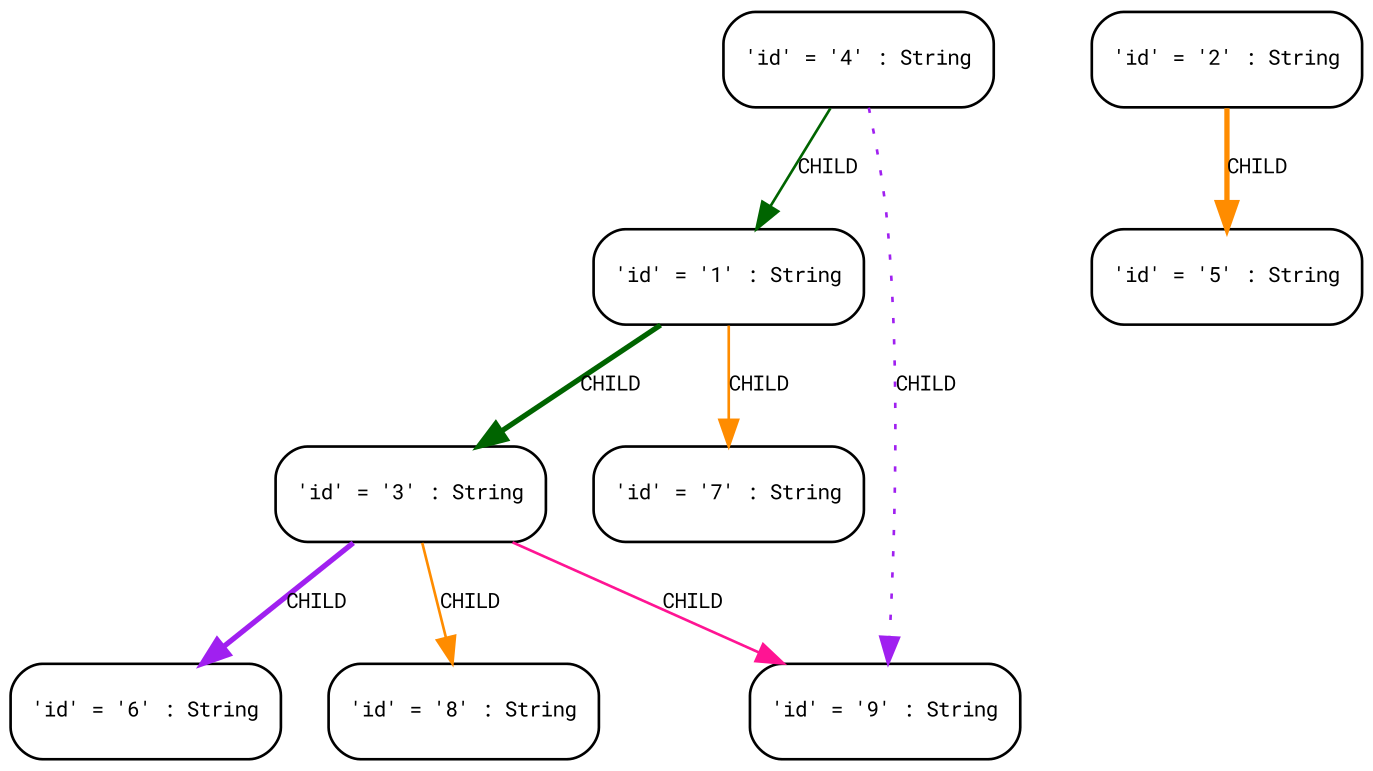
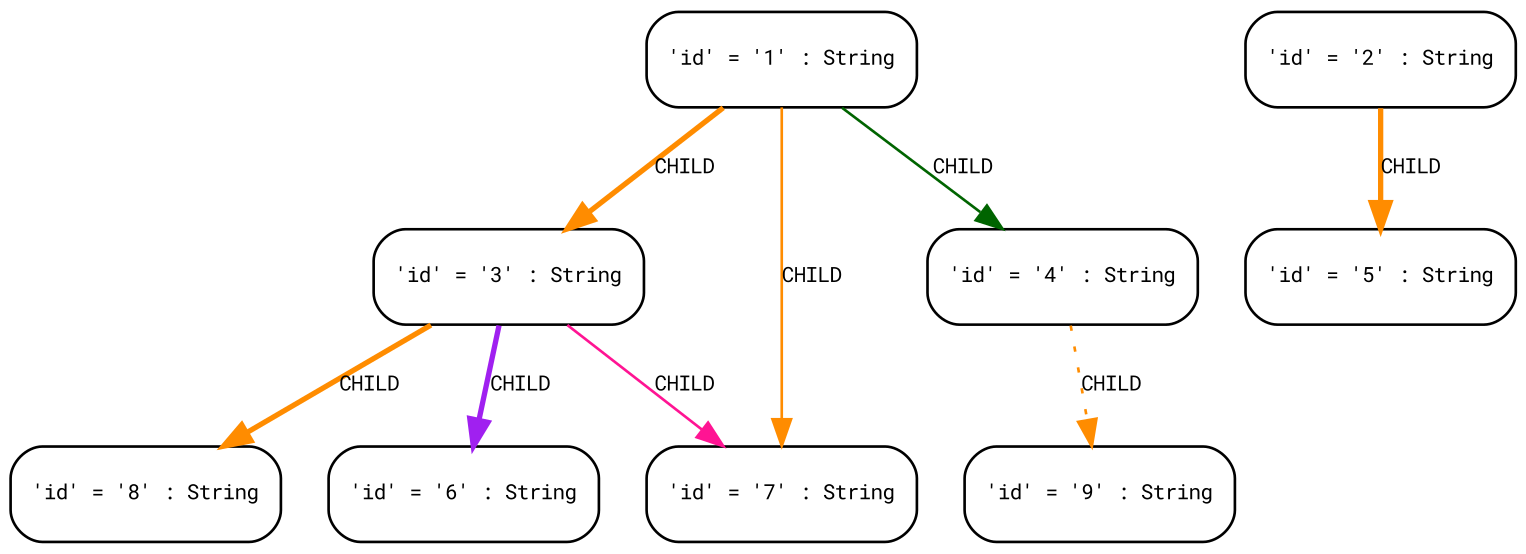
(801, 157) -> (911, 160)
(895, 372) -> (1079, 373)
(581, 378) -> (656, 160)
(434, 590) -> (339, 379)
(636, 597) -> (635, 377)
